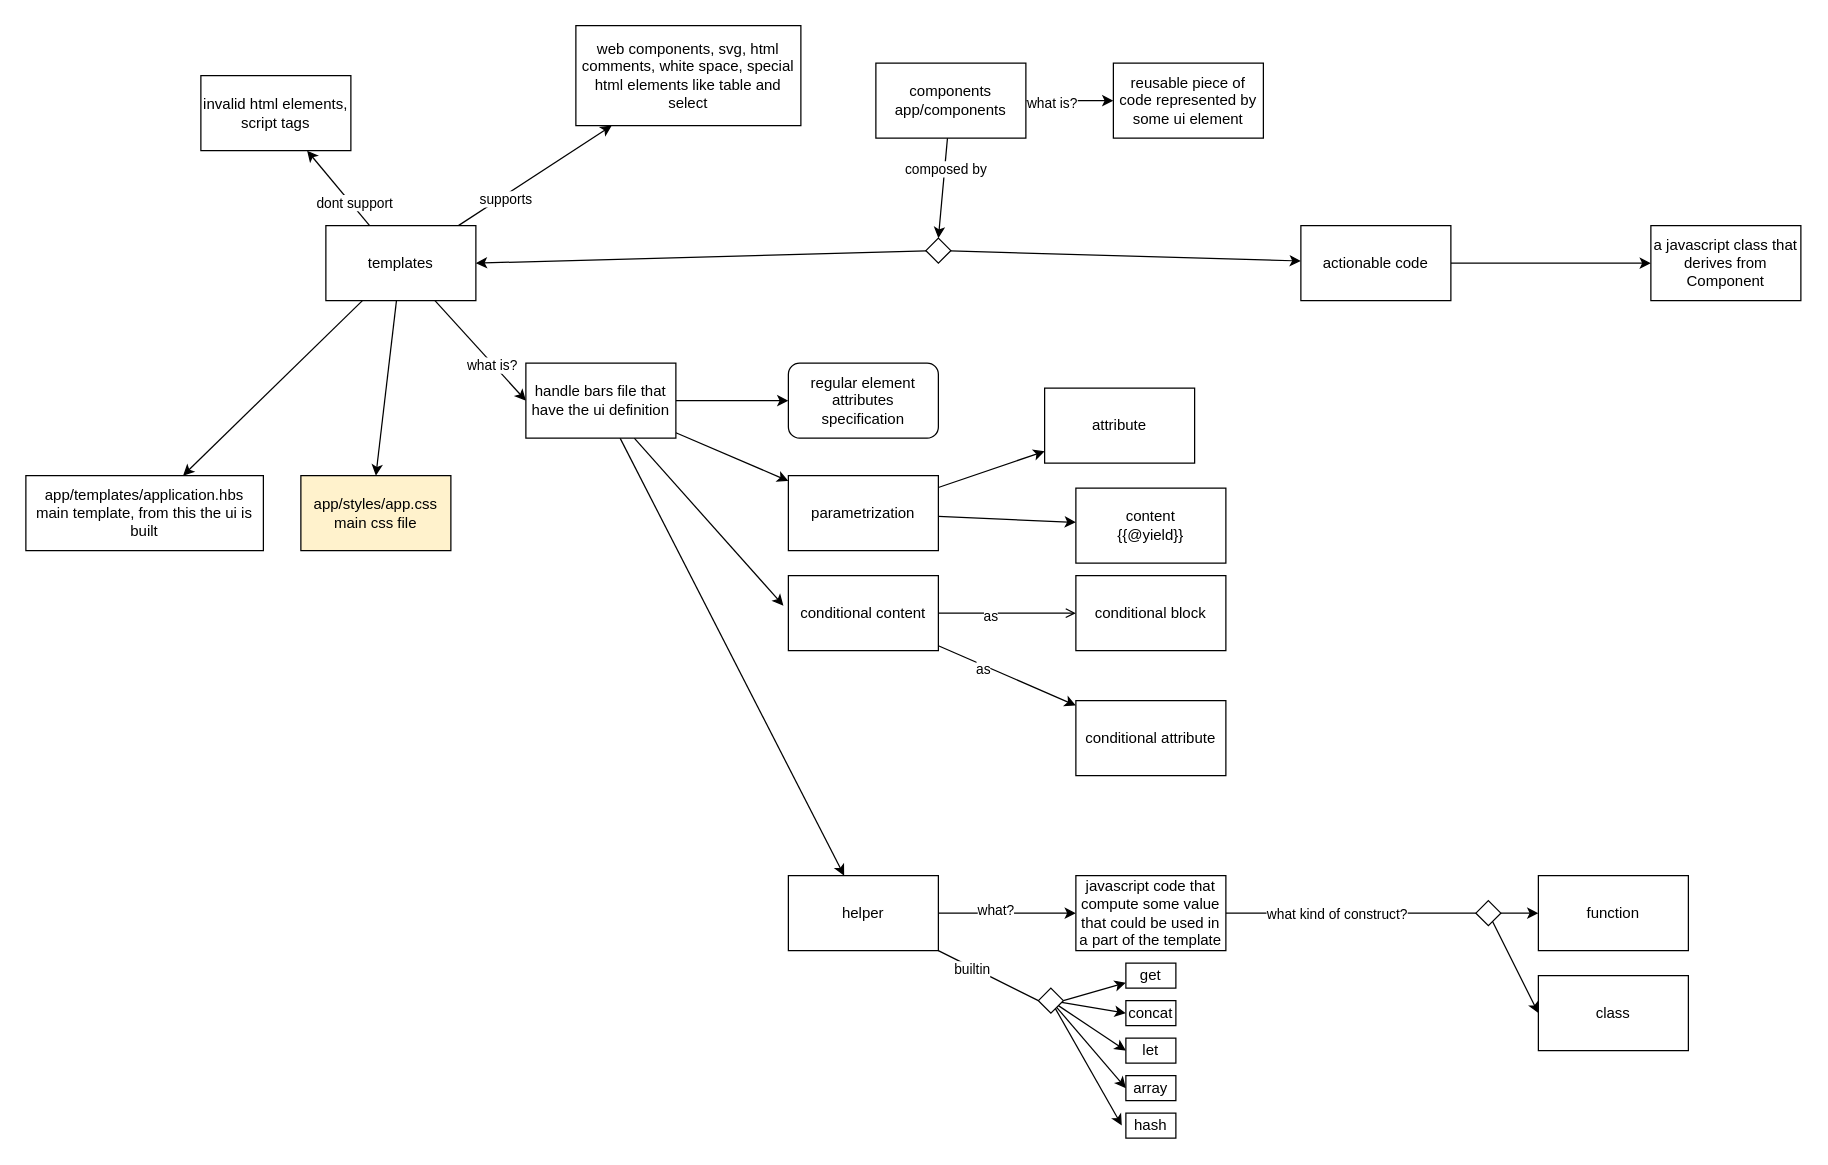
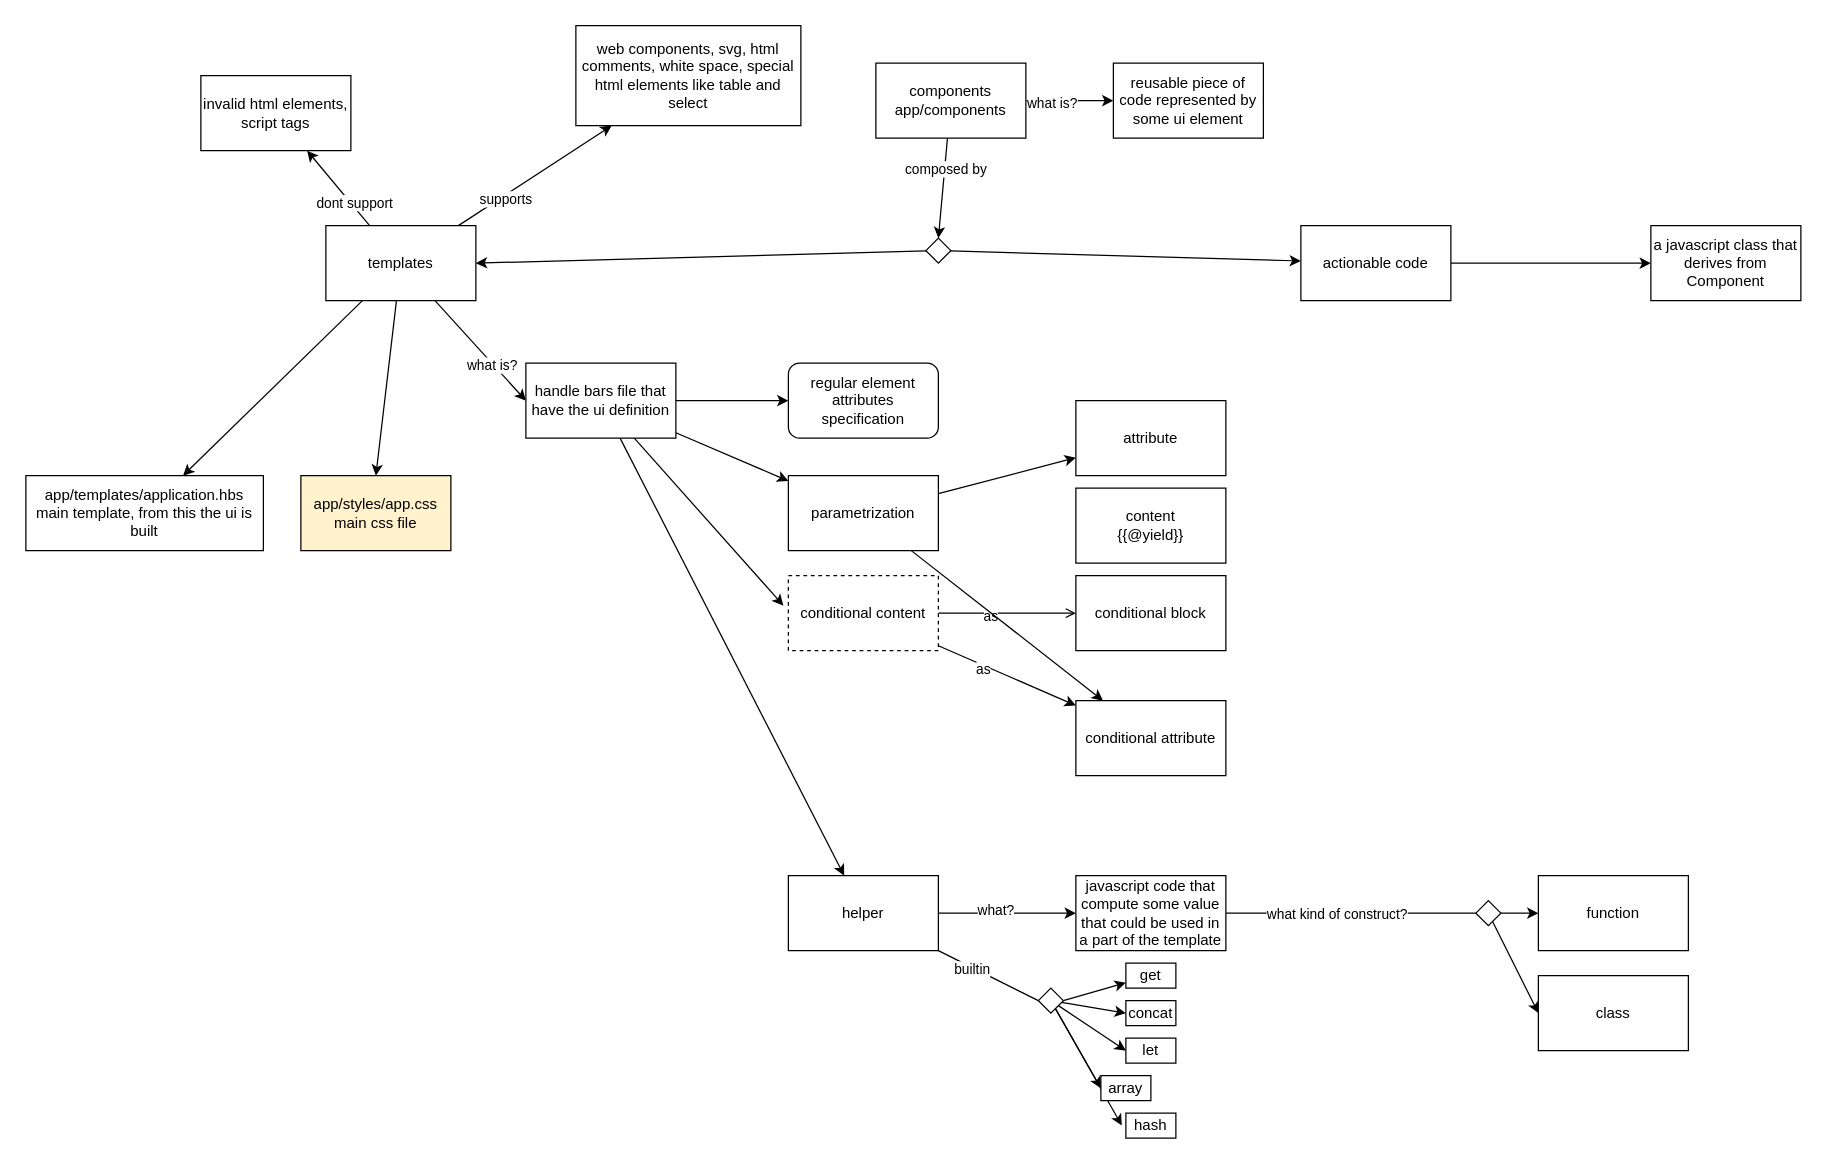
(1119, 426) -> (1151, 438)
(1002, 519) -> (1045, 656)
(863, 613) -> (863, 613)
(1151, 1088) -> (1126, 1088)
